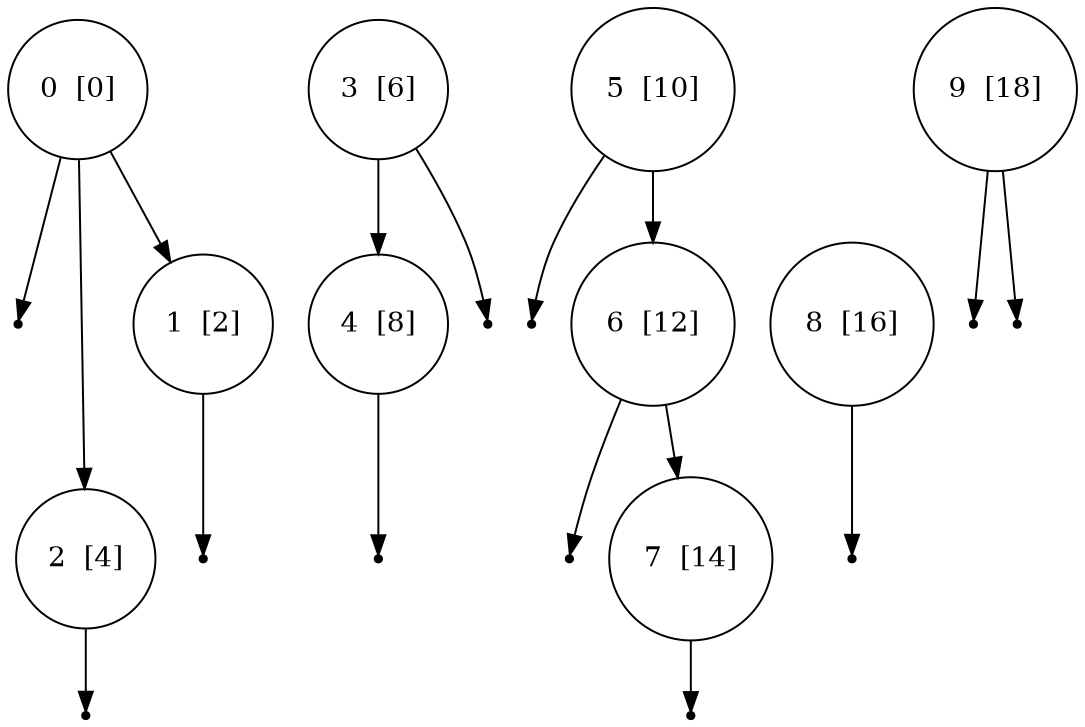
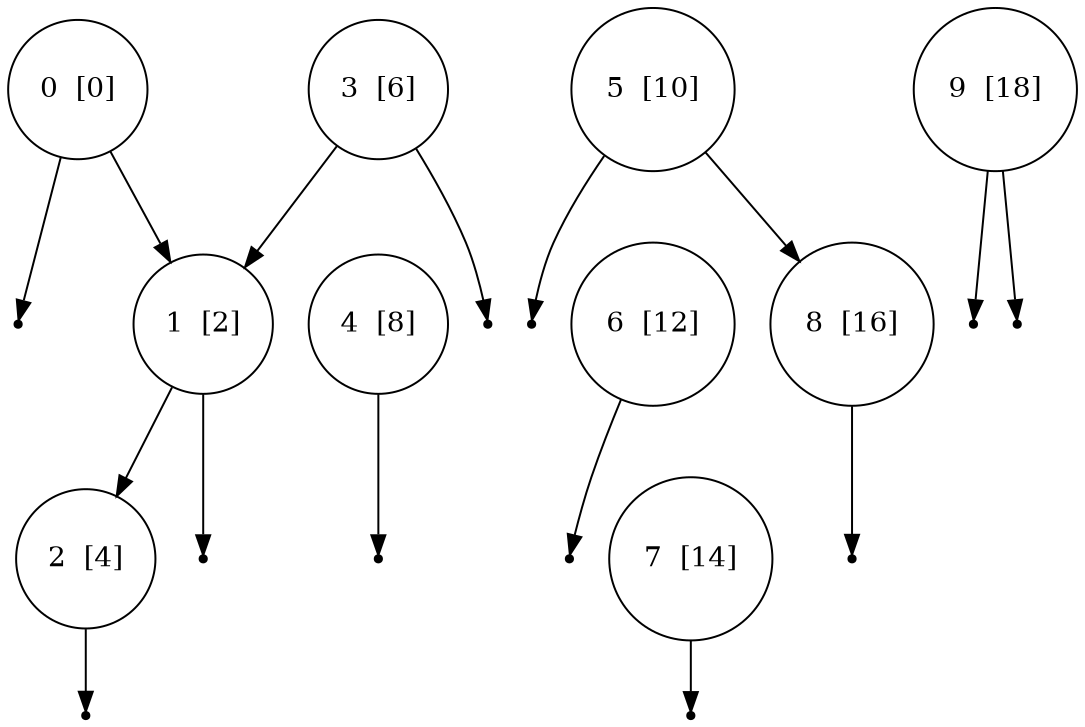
(378, 197) -> (297, 199)
(653, 197) -> (746, 199)
(82, 314) -> (149, 433)
(670, 431) -> none
